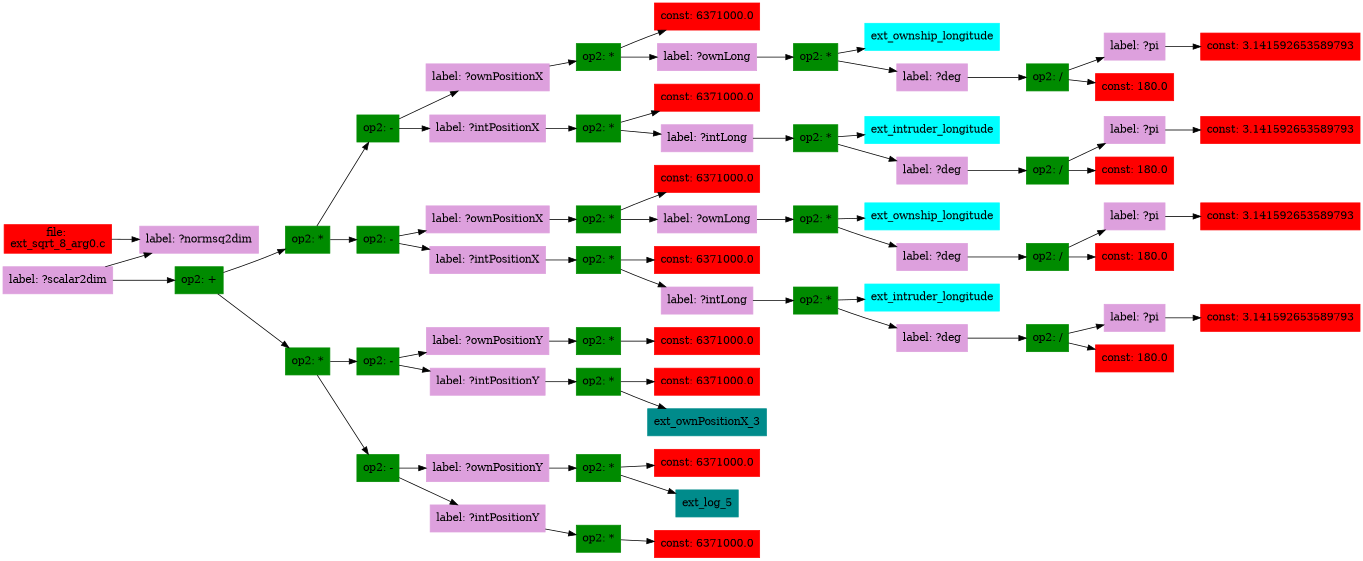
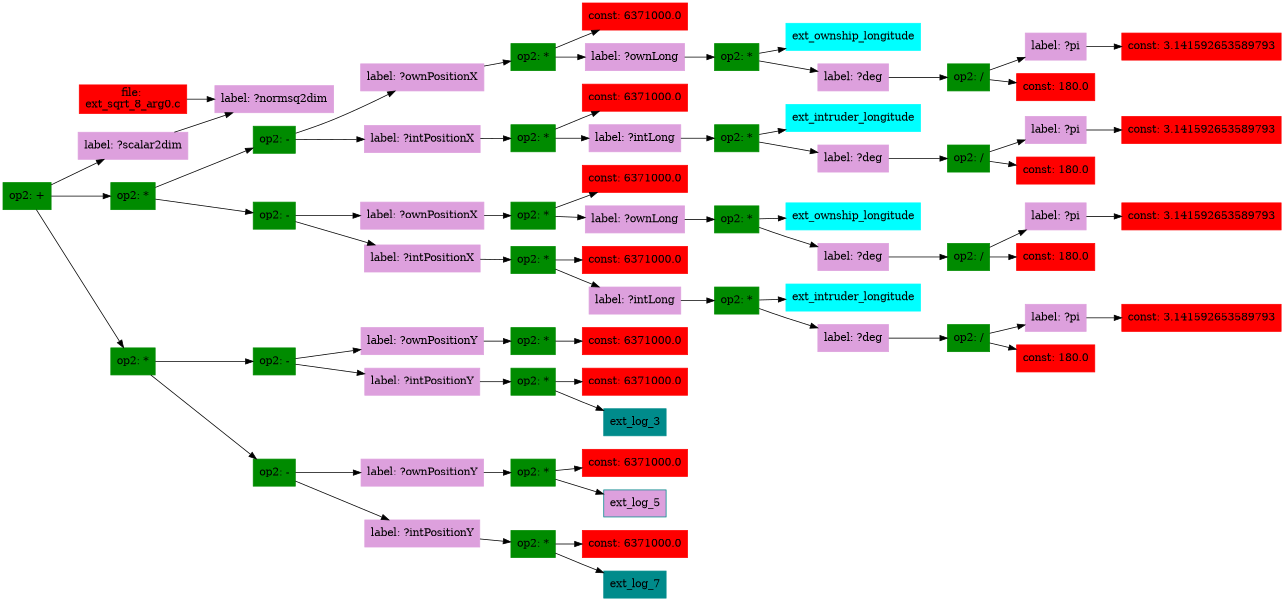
(140, 280) -> (74, 174)
(707, 422) -> (635, 422)
(707, 503) -> (635, 503)
none -> (635, 585)
